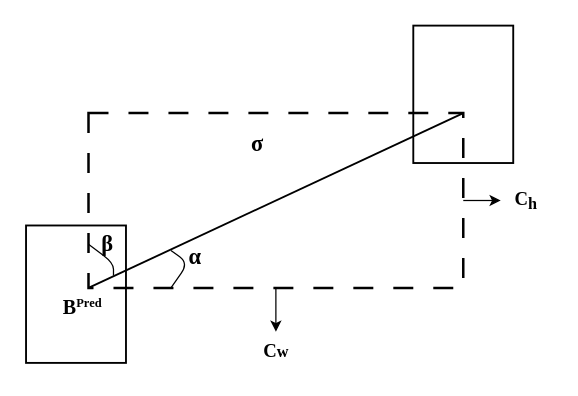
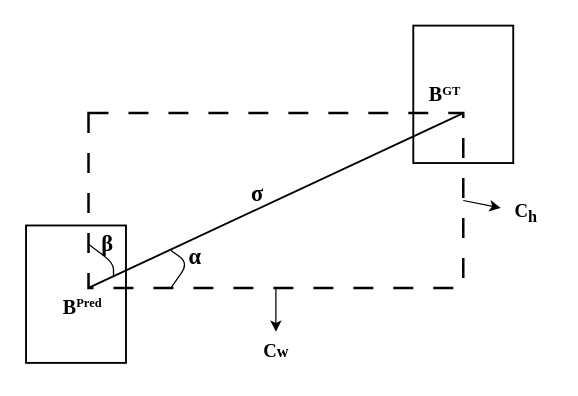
none -> (444, 94)
(257, 144) -> (257, 194)
(526, 201) -> (526, 213)
